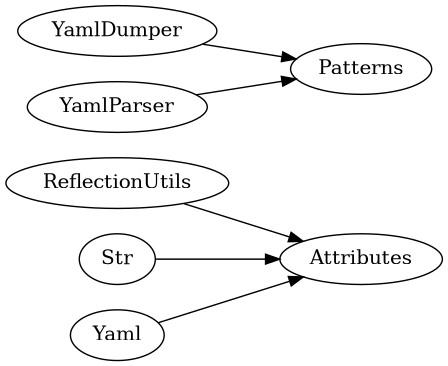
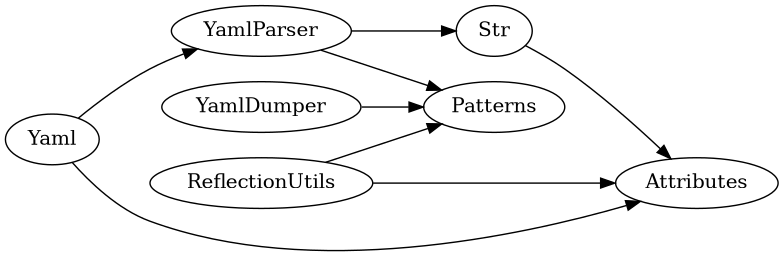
none -> (397, 31)
none -> (128, 81)
none -> (377, 145)
